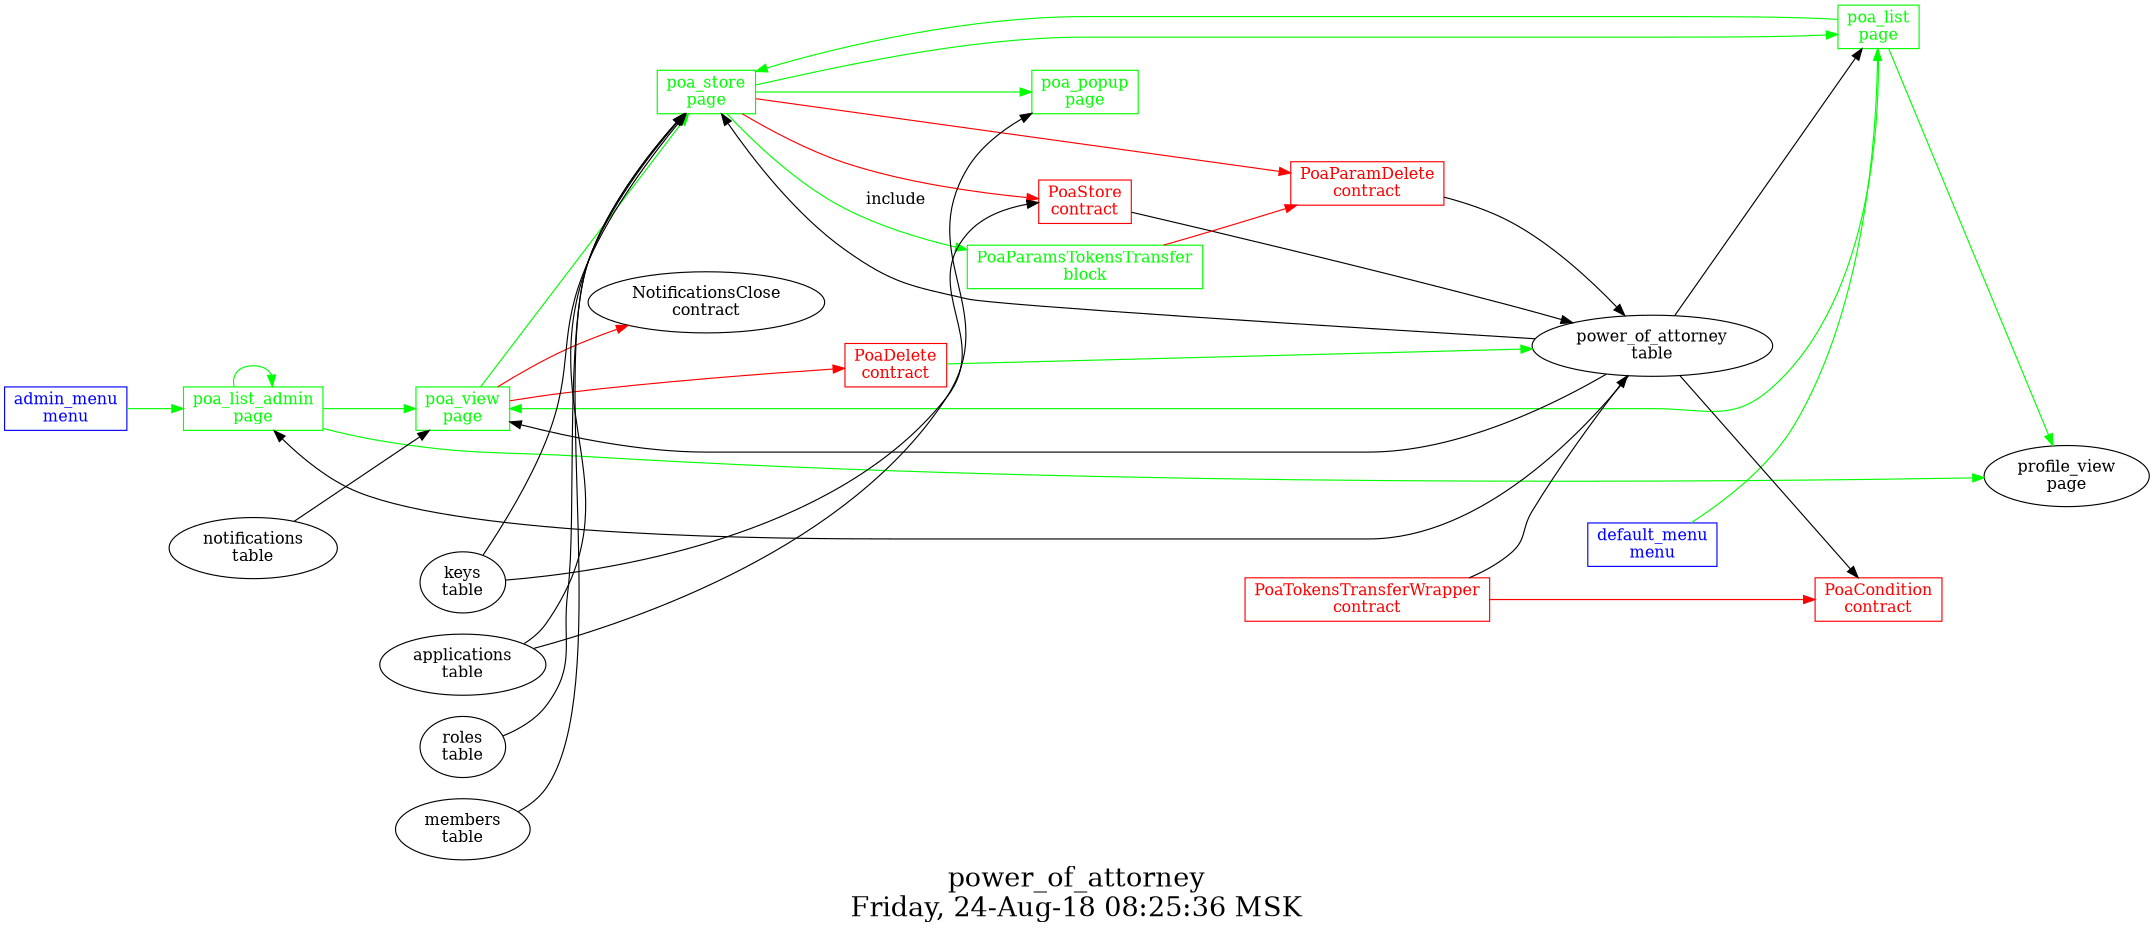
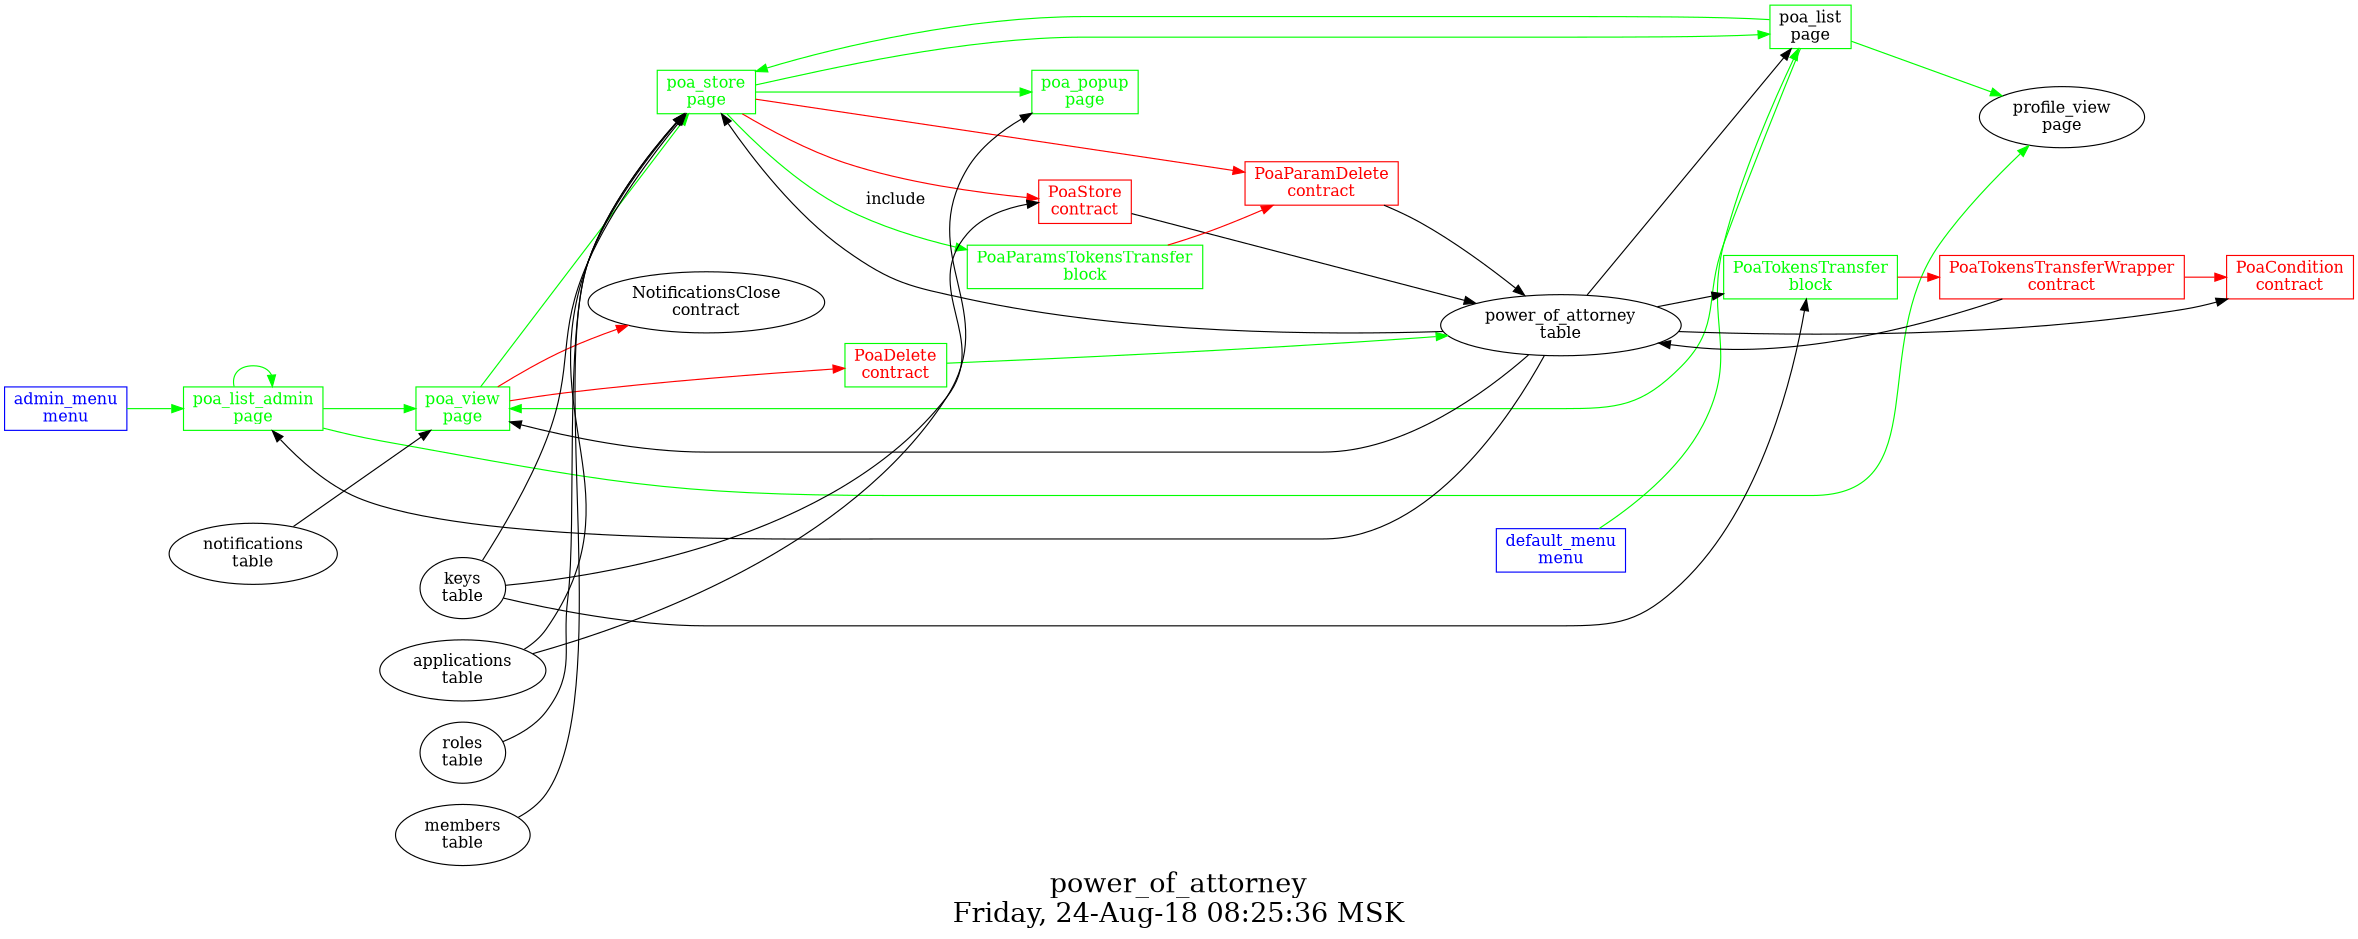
(1878, 27) -> (1810, 27)
none -> (1810, 277)
(896, 365) -> (896, 365)
